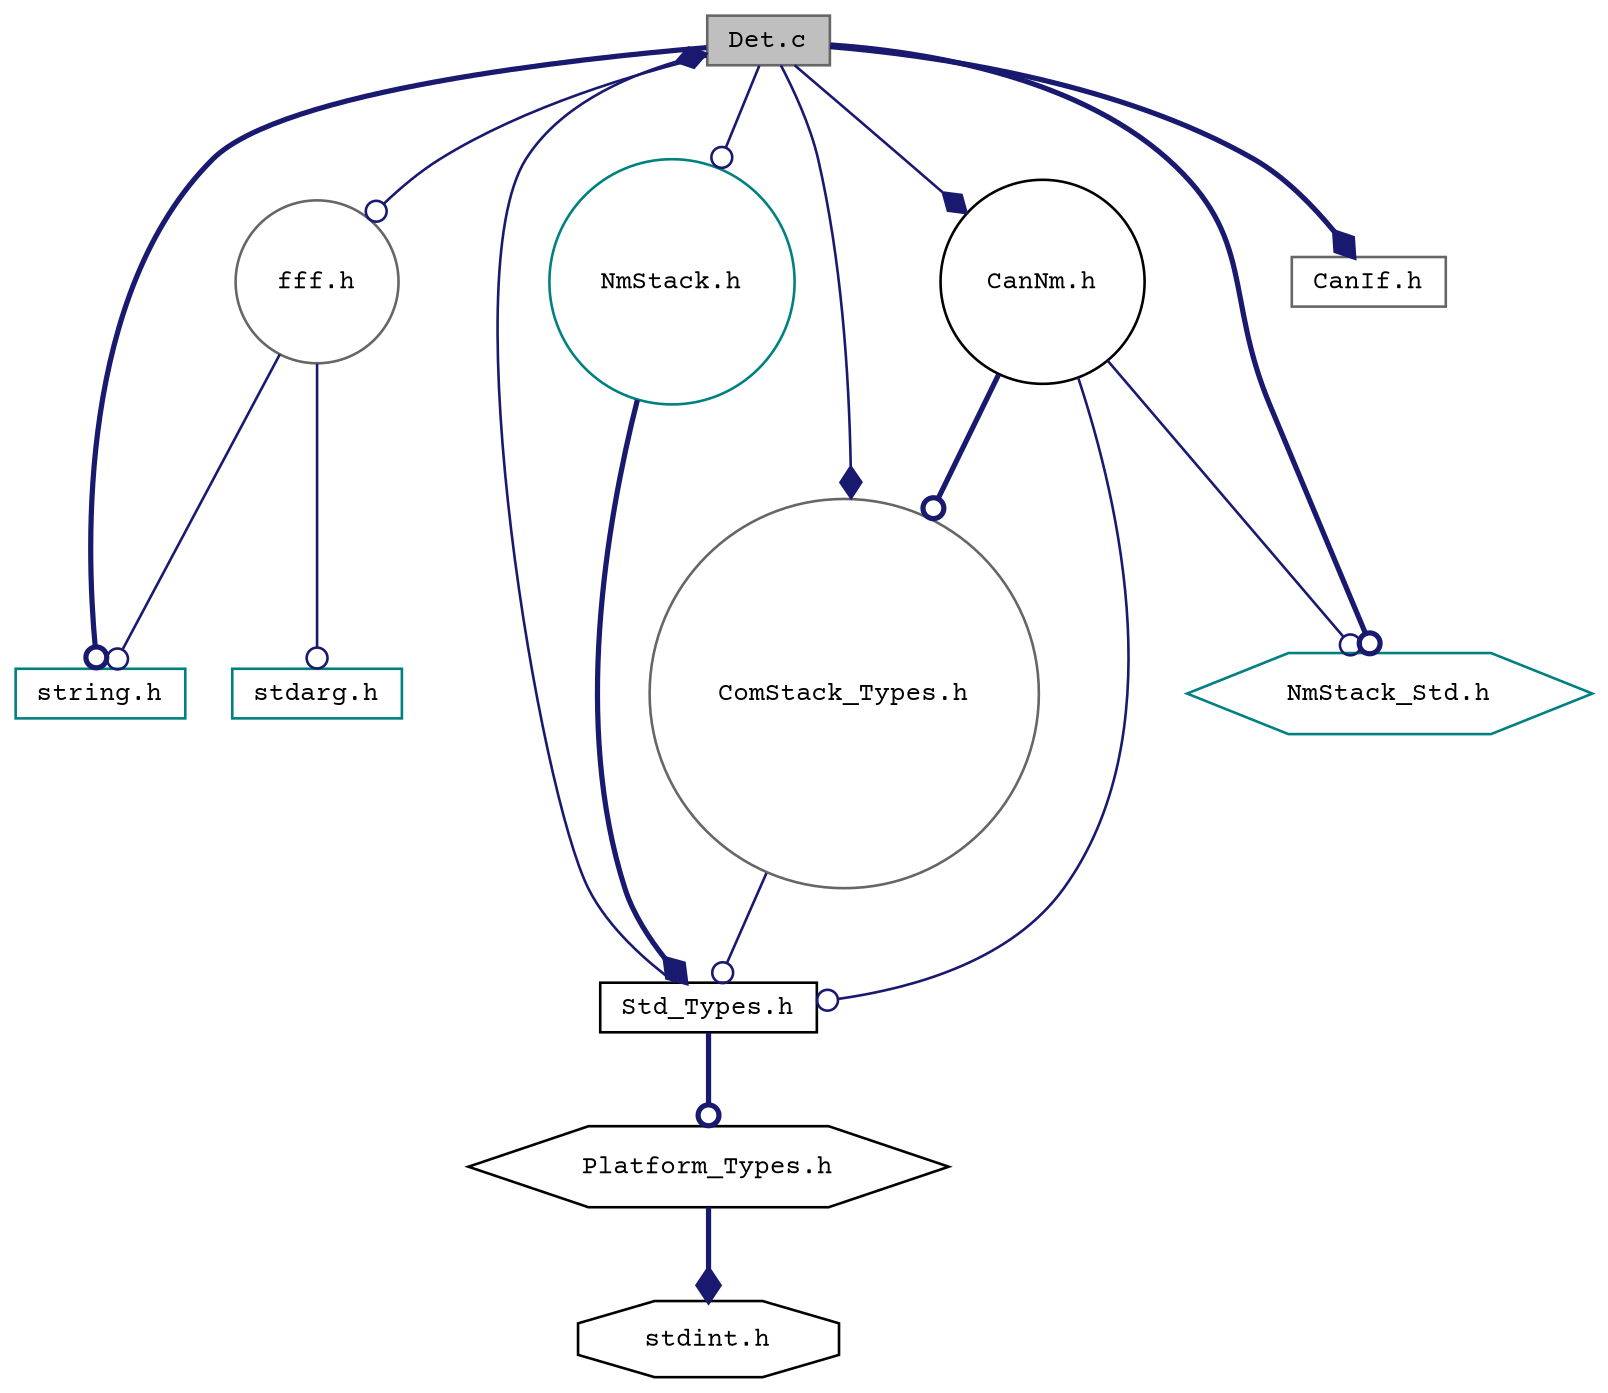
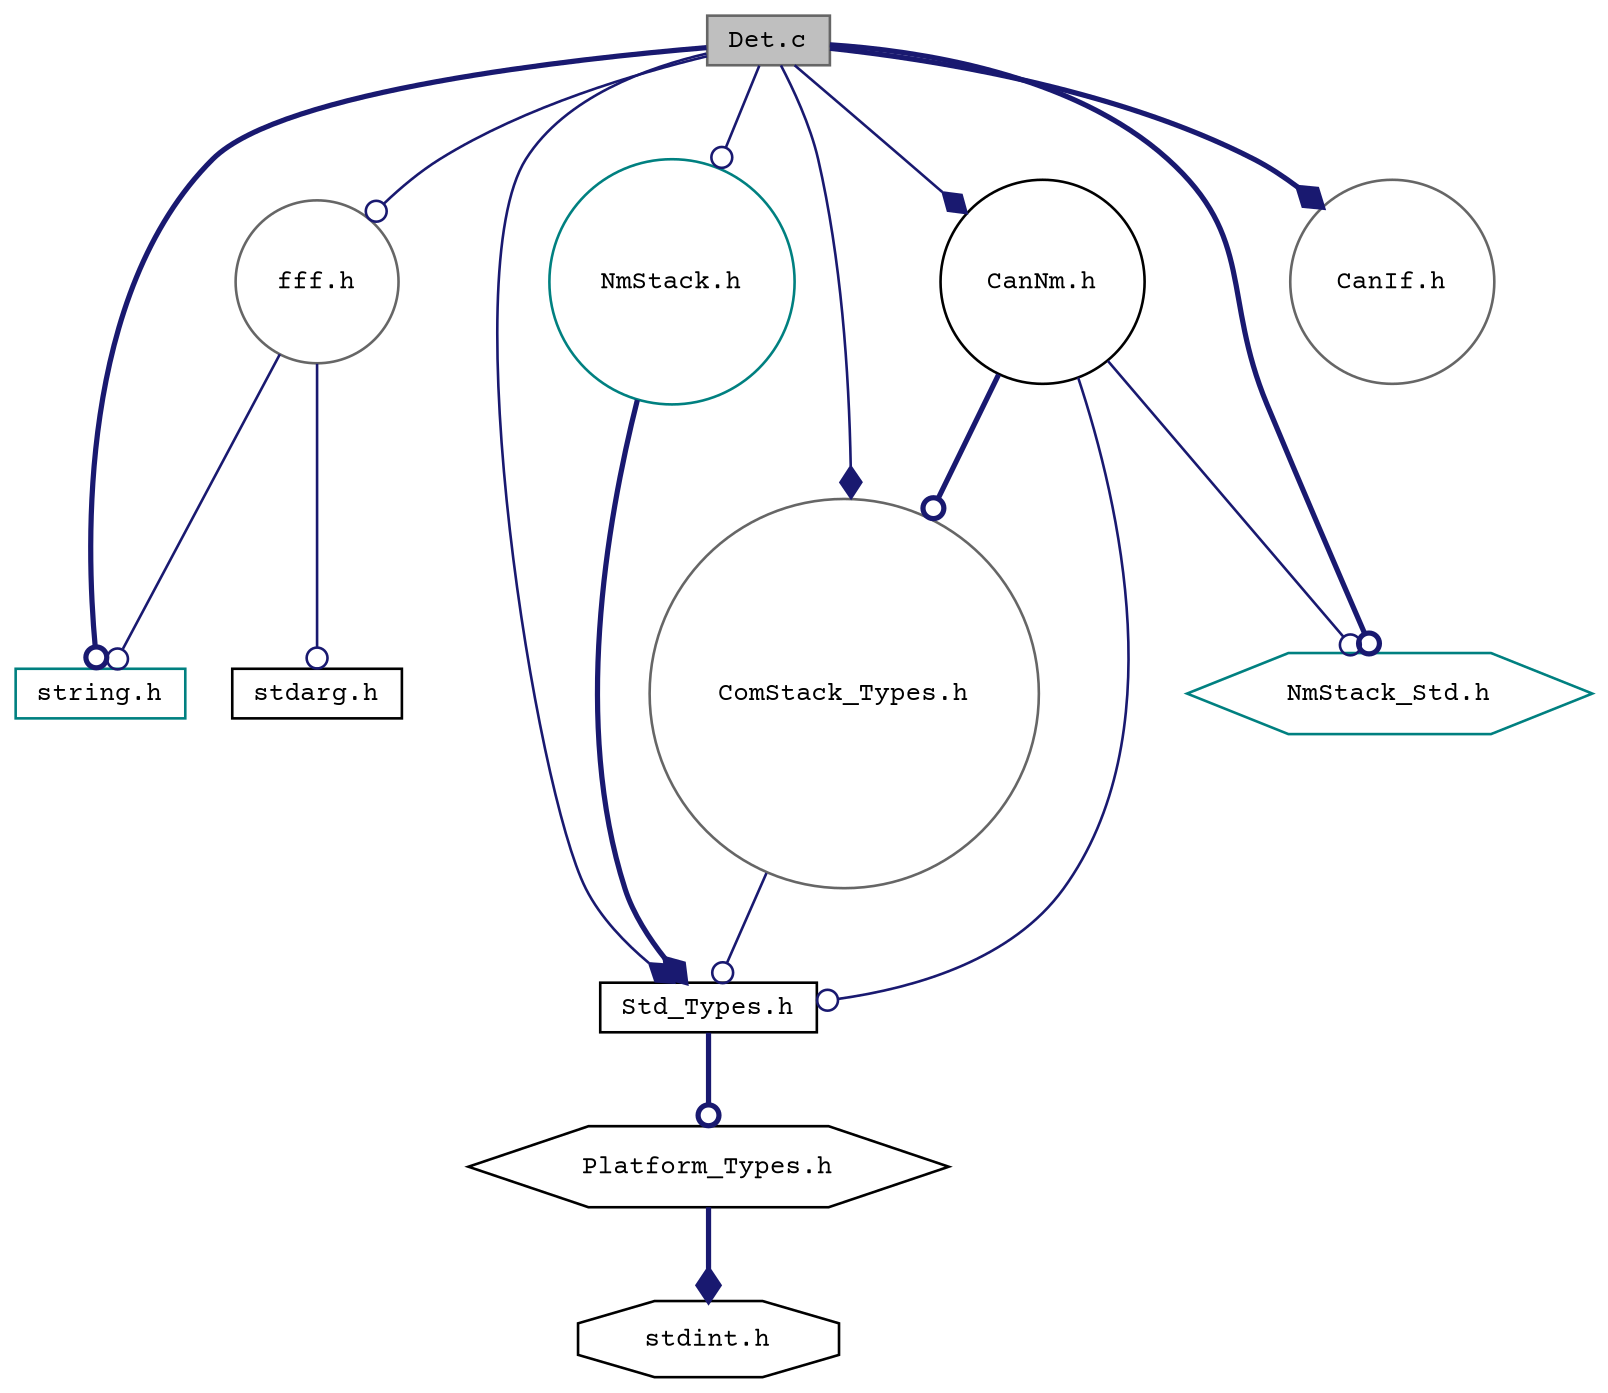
(1369, 282) -> (1392, 282)
(508, 500) -> (504, 468)
(317, 694) -> (317, 694)
